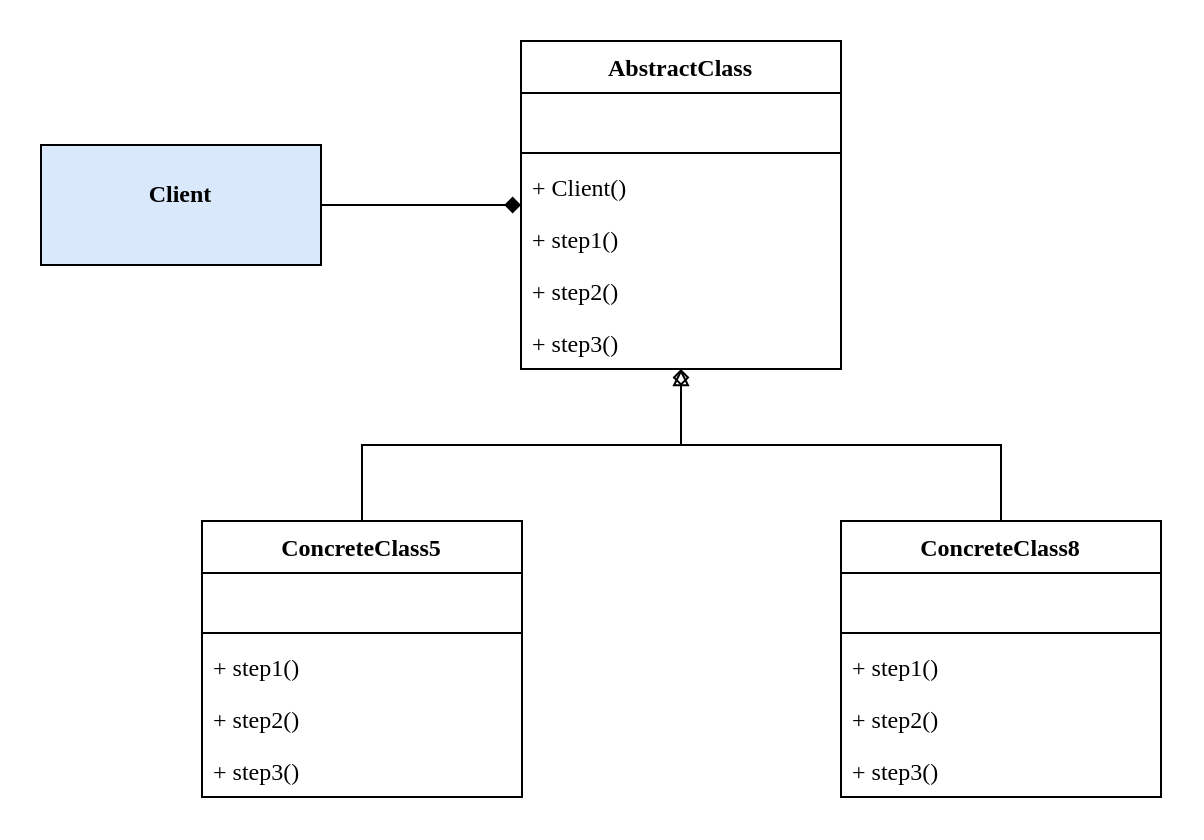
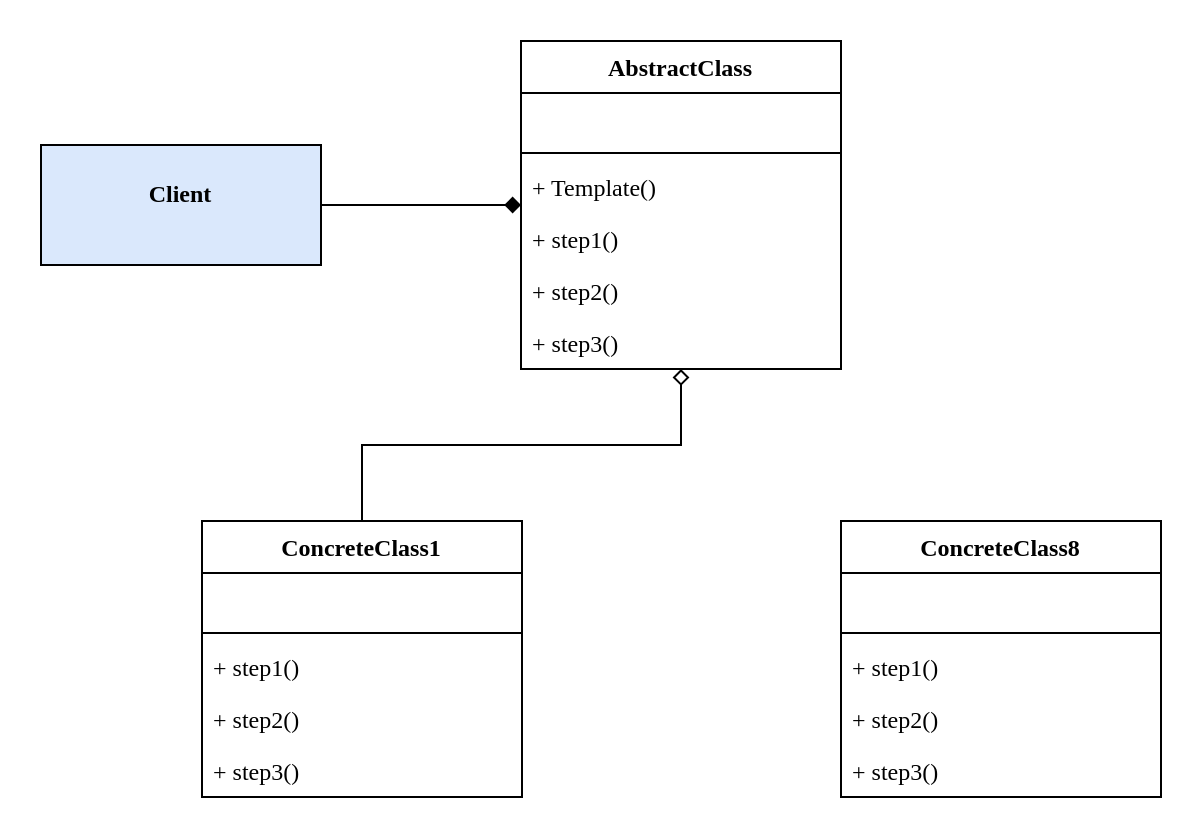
(590, 188) -> (606, 188)
(881, 445) -> none
(361, 548) -> (361, 548)
